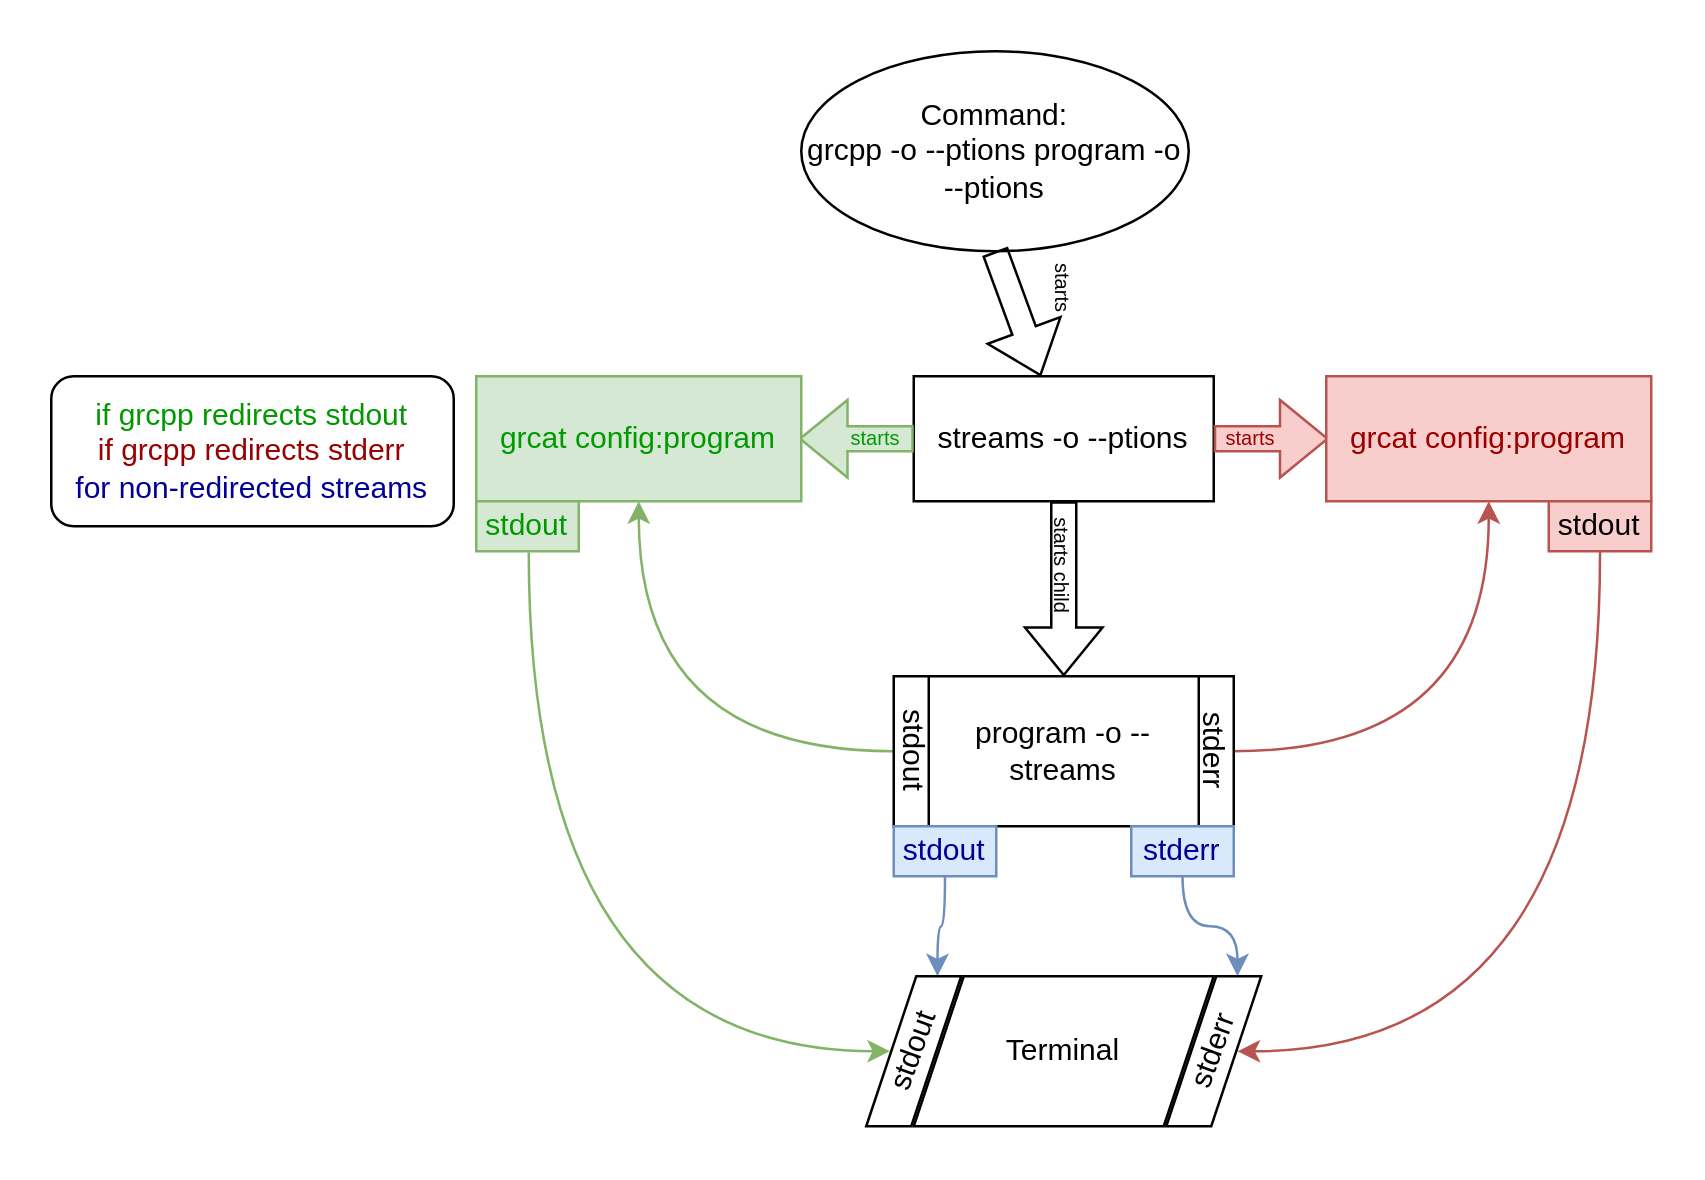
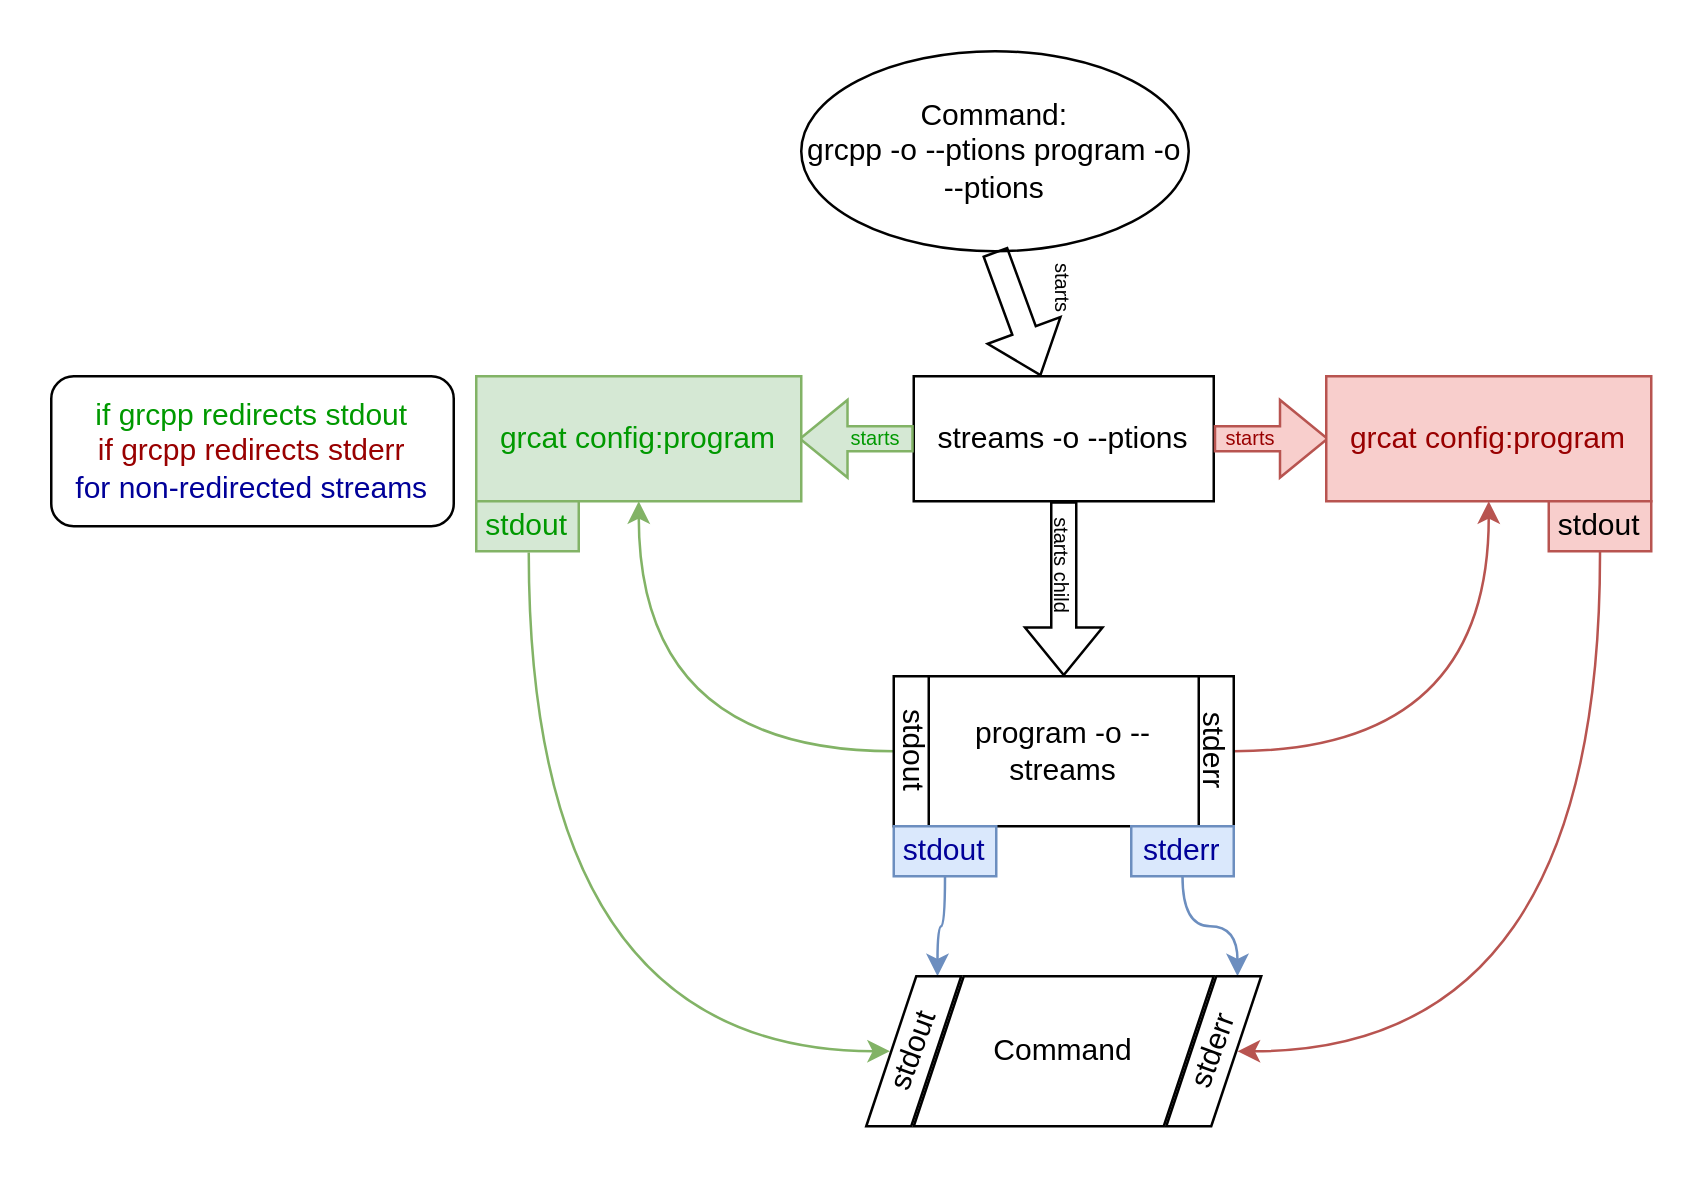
(1064, 1051) -> (1064, 1051)
